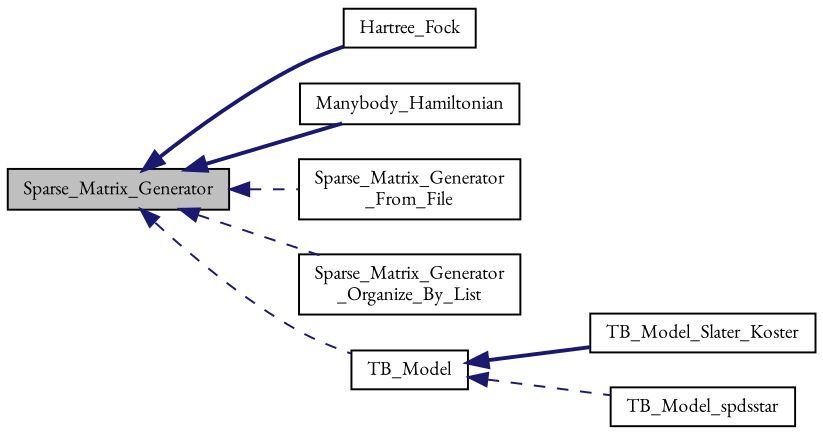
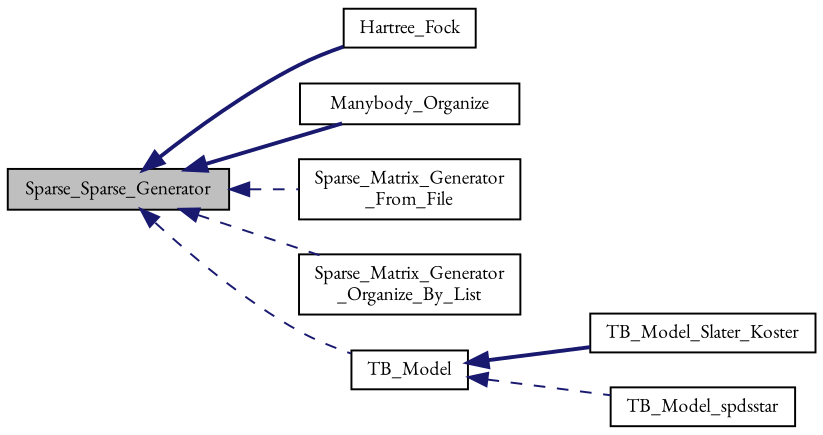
(410, 104) -> (410, 104)
(118, 189) -> (118, 189)
